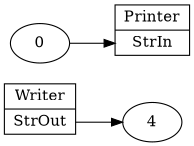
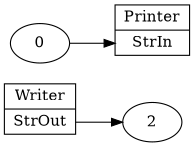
(152, 122) -> (152, 122)
